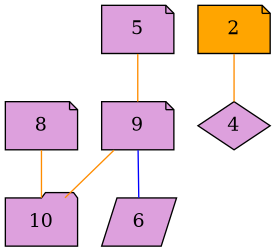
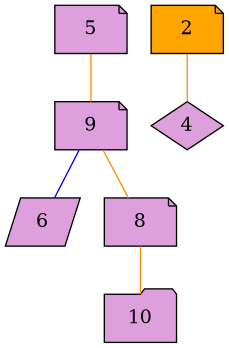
(89, 174) -> (116, 174)
